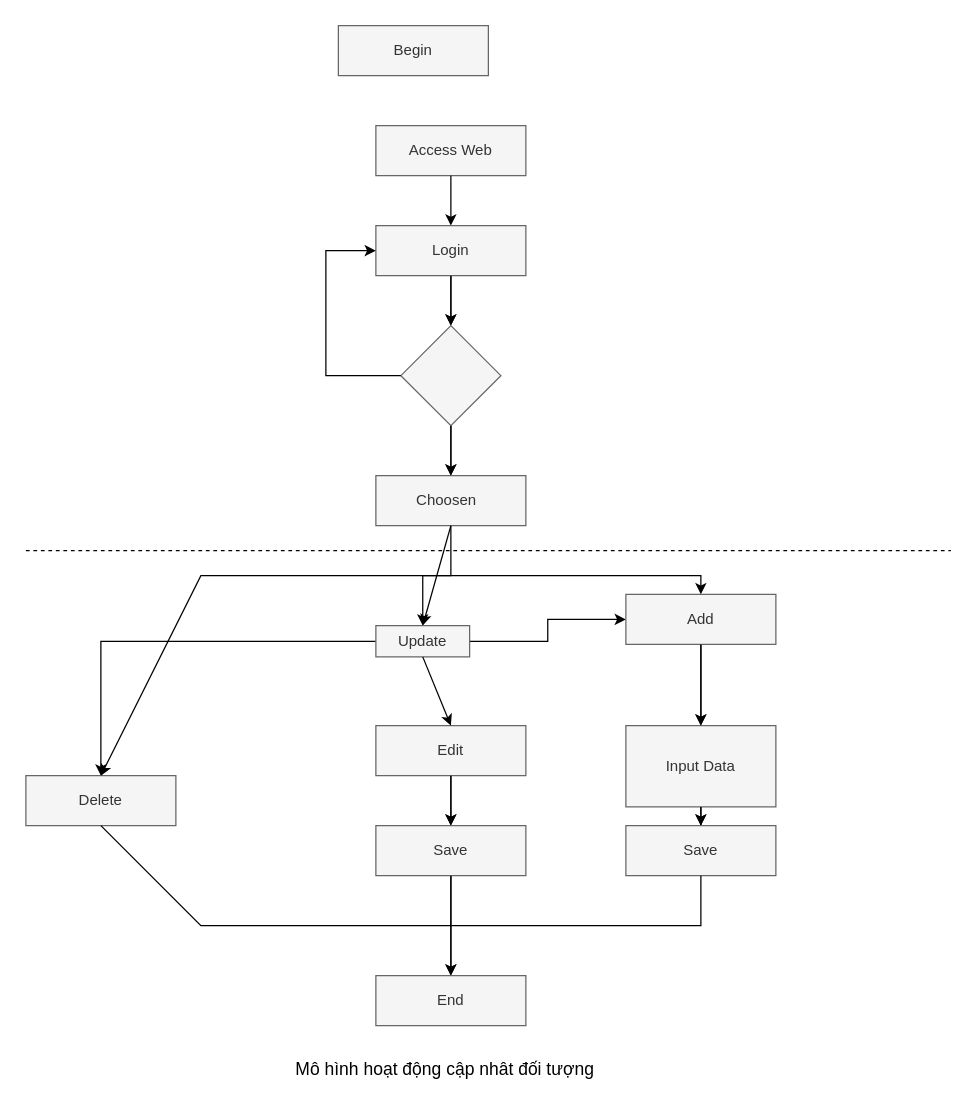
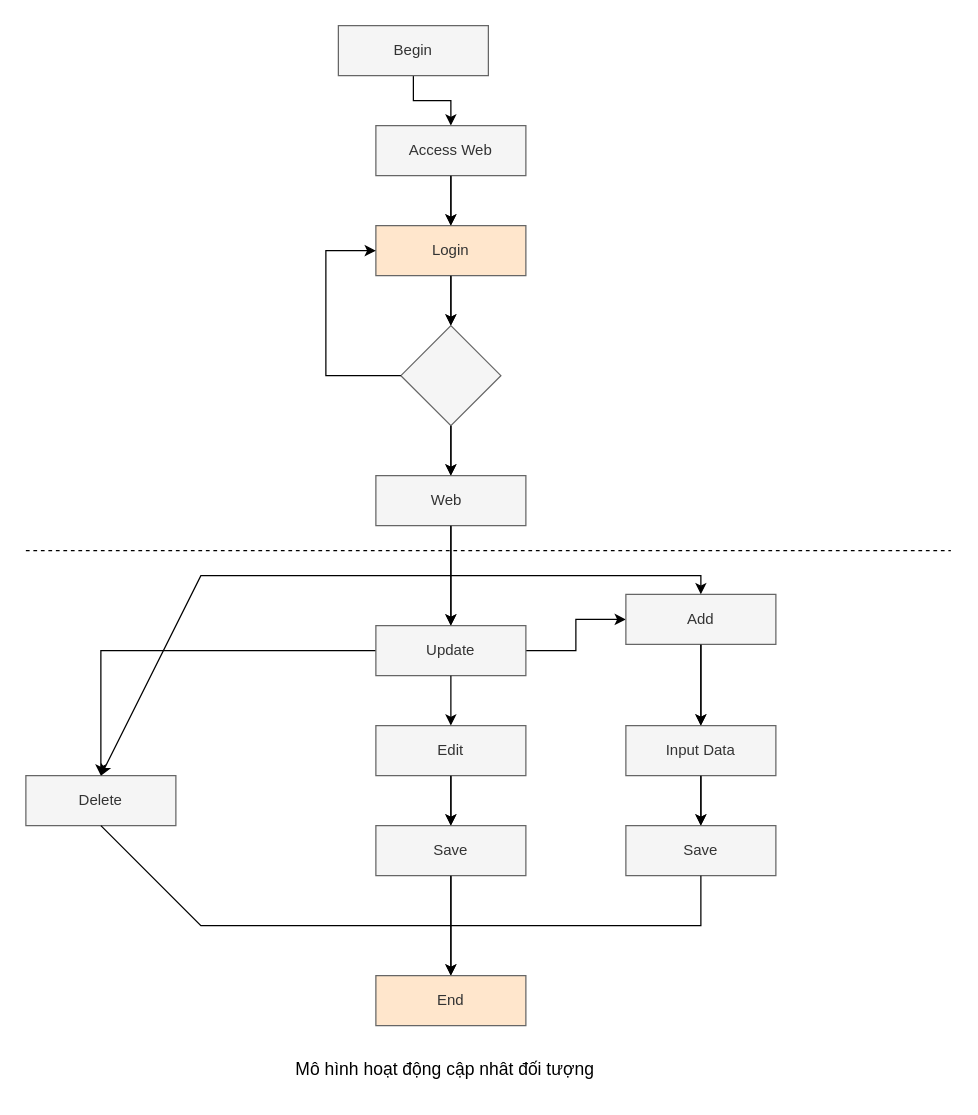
none -> (427, 101)
none -> (451, 218)
(451, 251) -> (451, 251)
(451, 501) -> (451, 501)
(423, 641) -> (451, 651)
(701, 766) -> (701, 751)
(451, 1001) -> (451, 1001)
